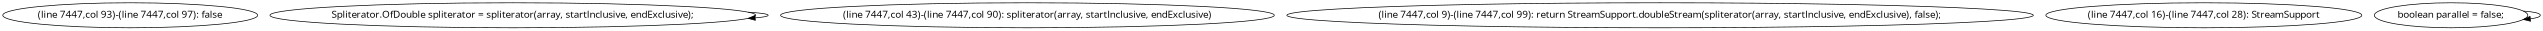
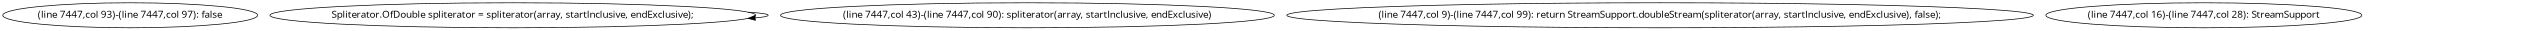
(2451, 15) -> none
